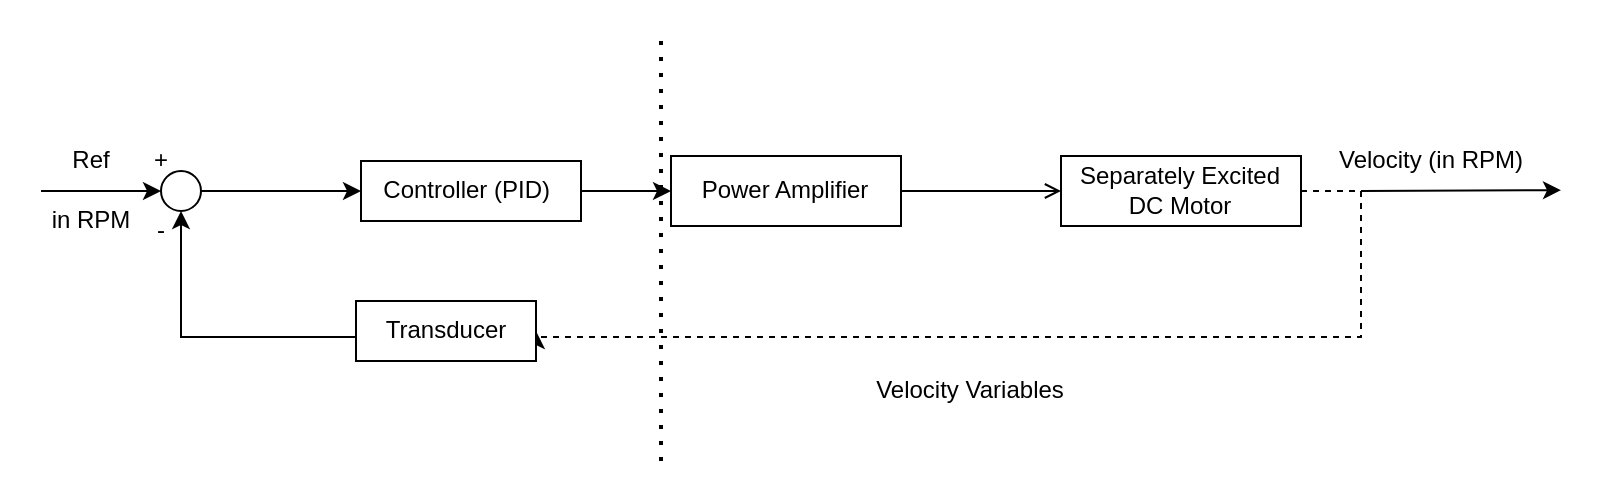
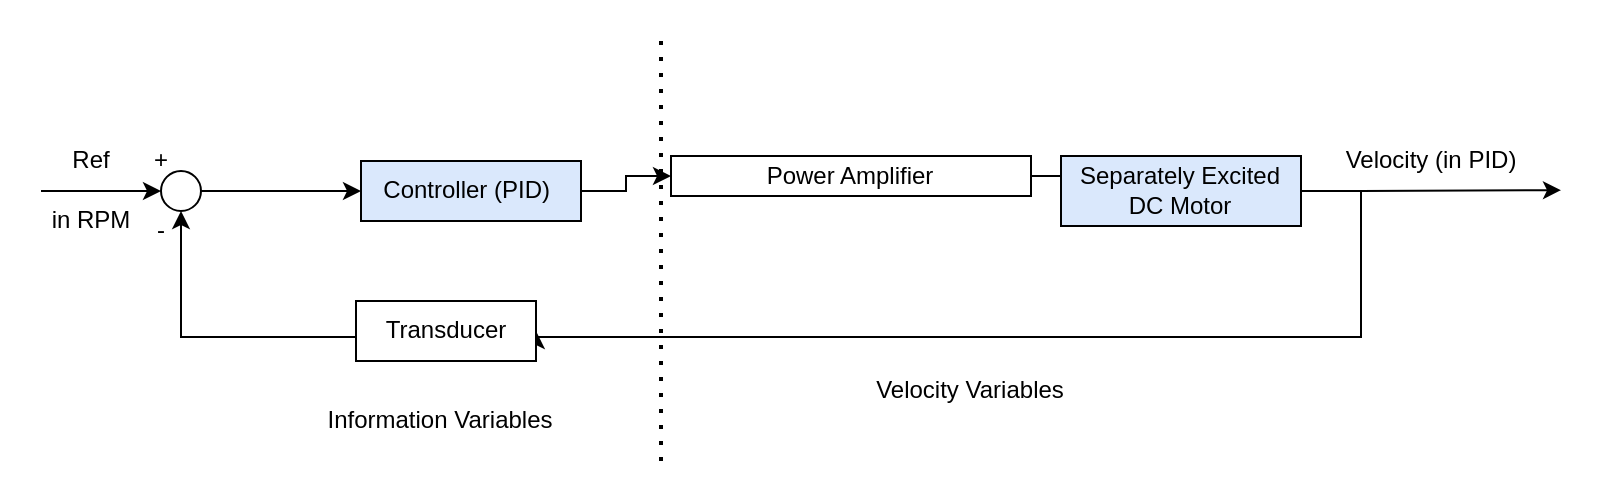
(1432, 161) -> (1432, 161)
(471, 191) -> (471, 191)
(786, 191) -> (851, 176)
(1181, 191) -> (1181, 191)
(1114, 337) -> (1114, 337)
none -> (441, 421)
